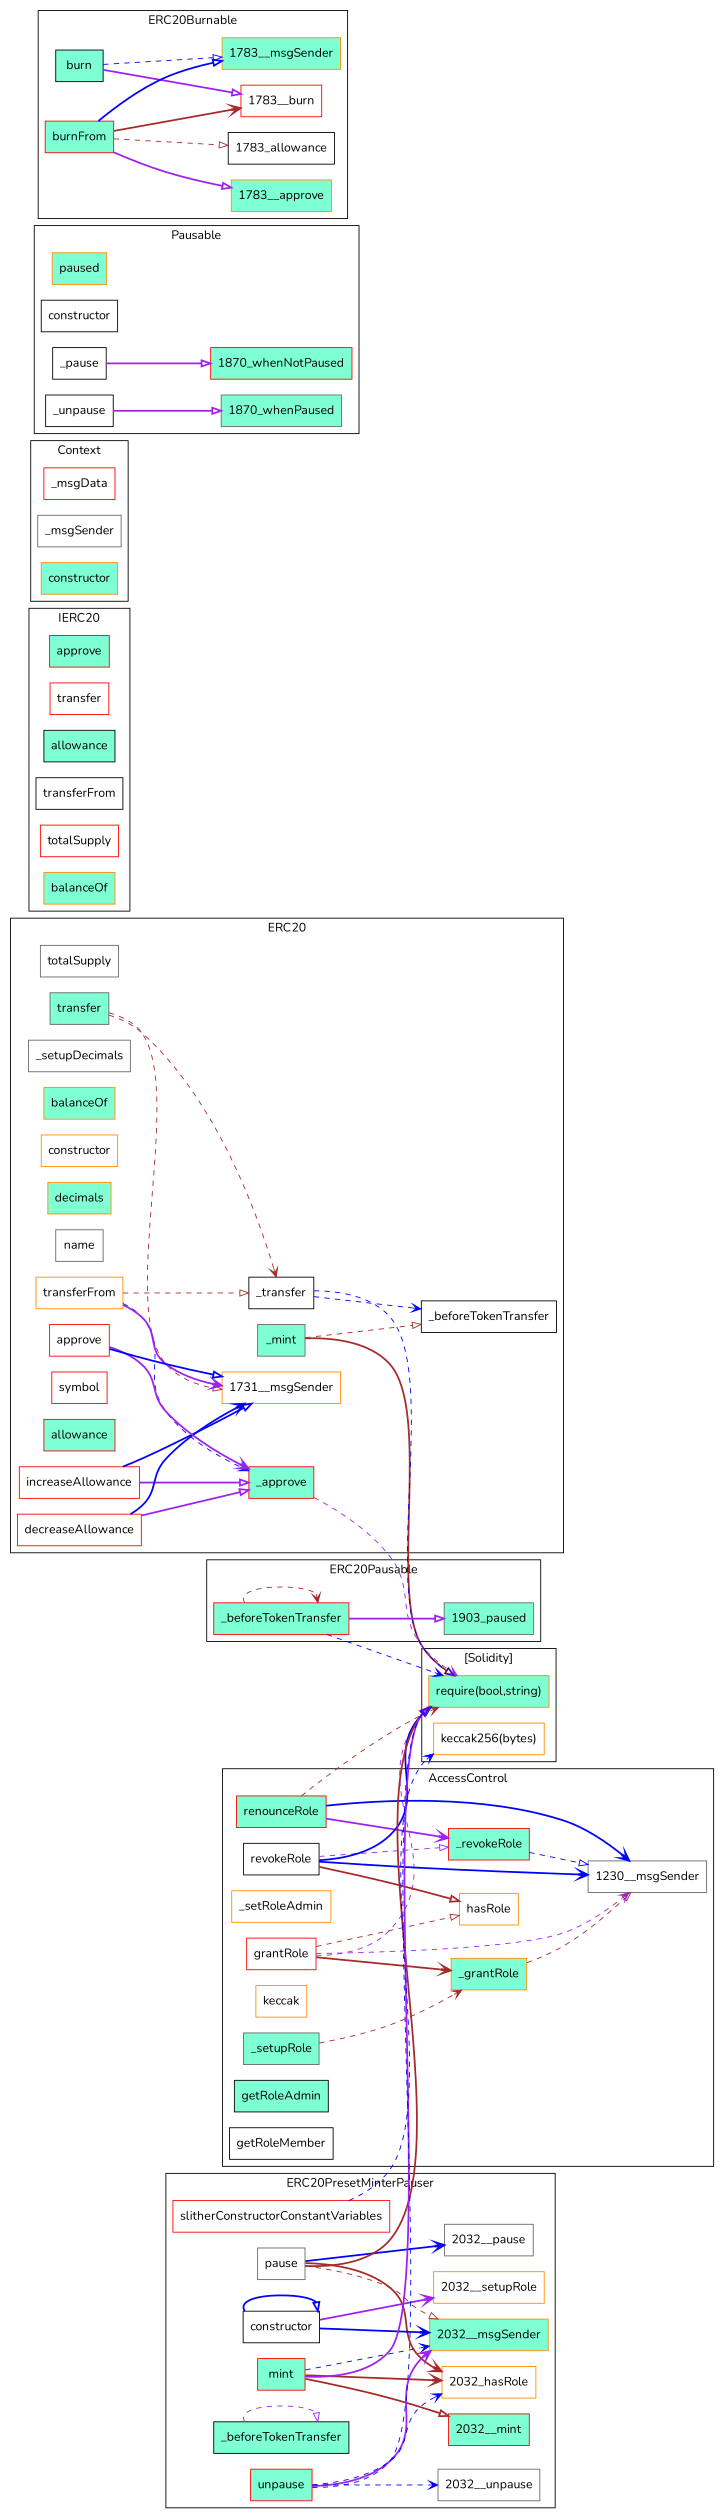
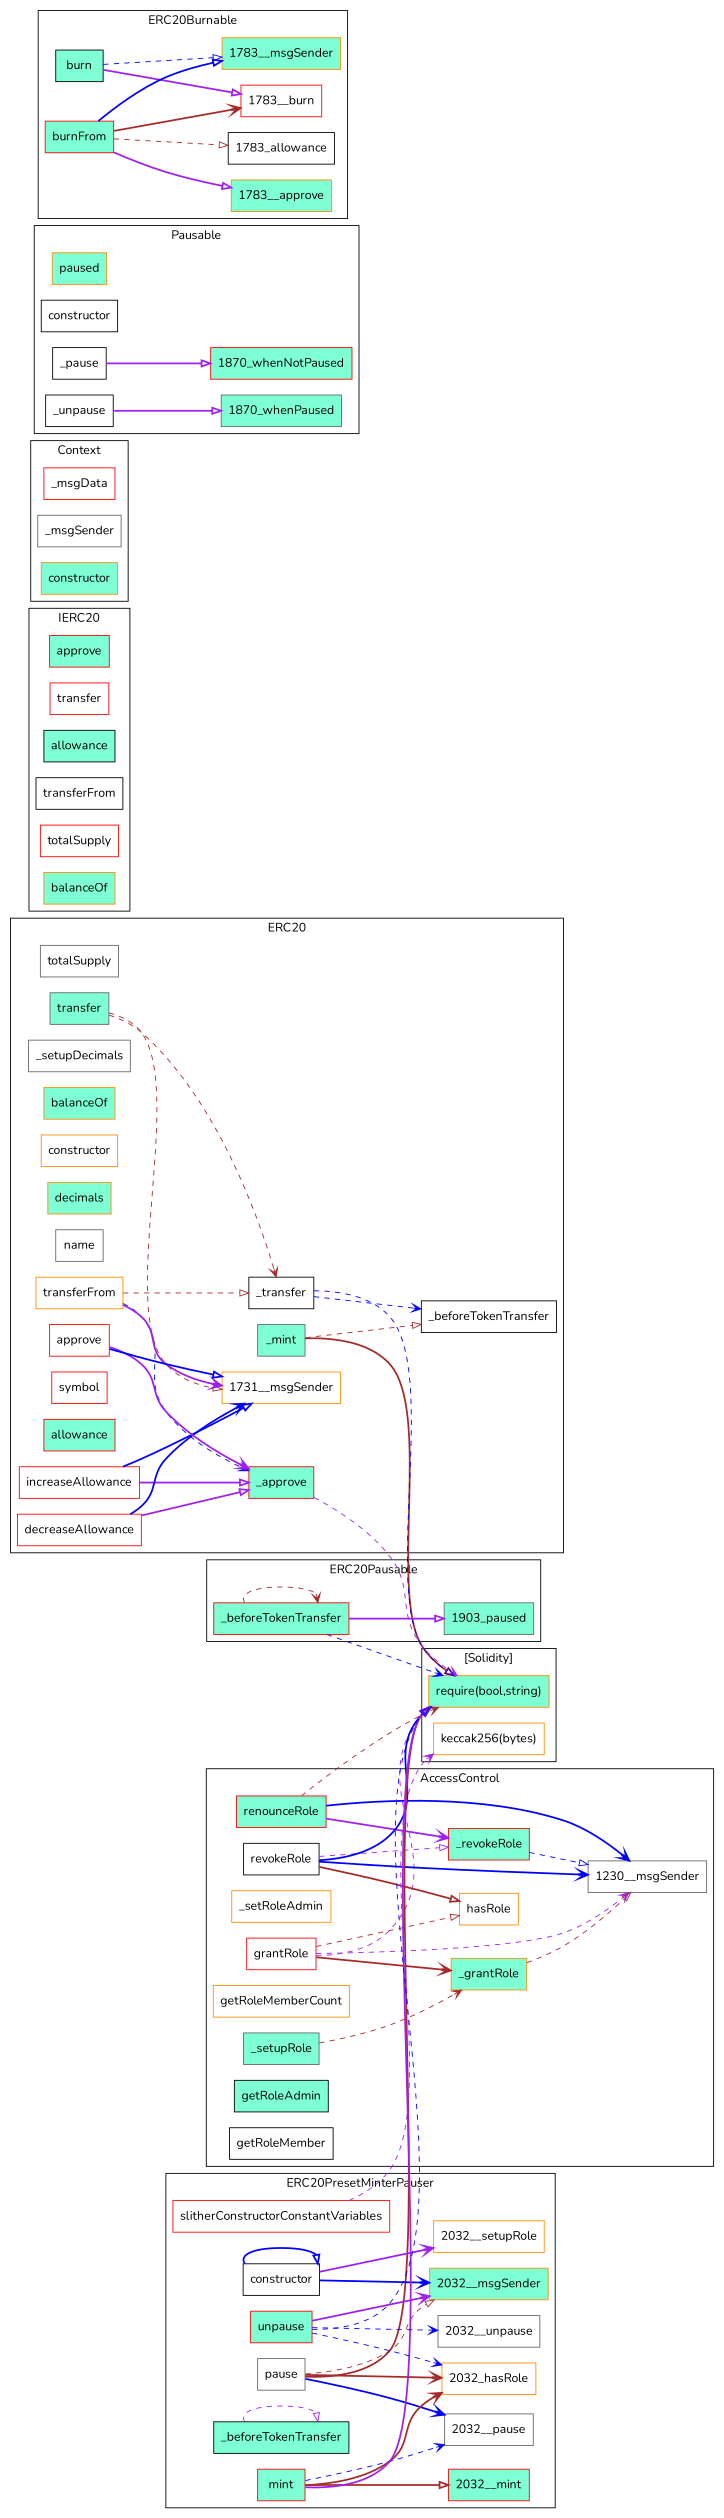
(406, 1989) -> (406, 1989)
(281, 2001) -> (281, 2001)
(363, 2359) -> (368, 2467)
